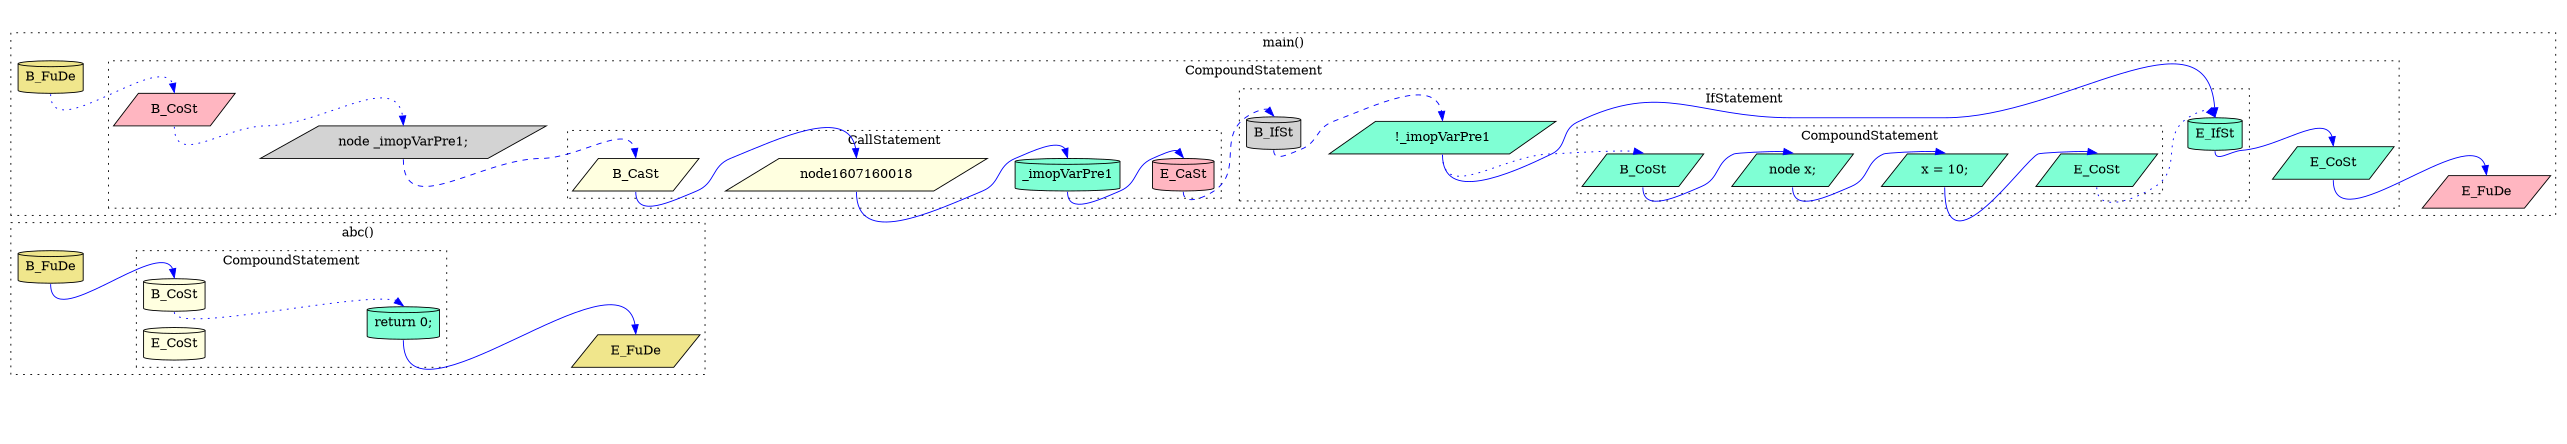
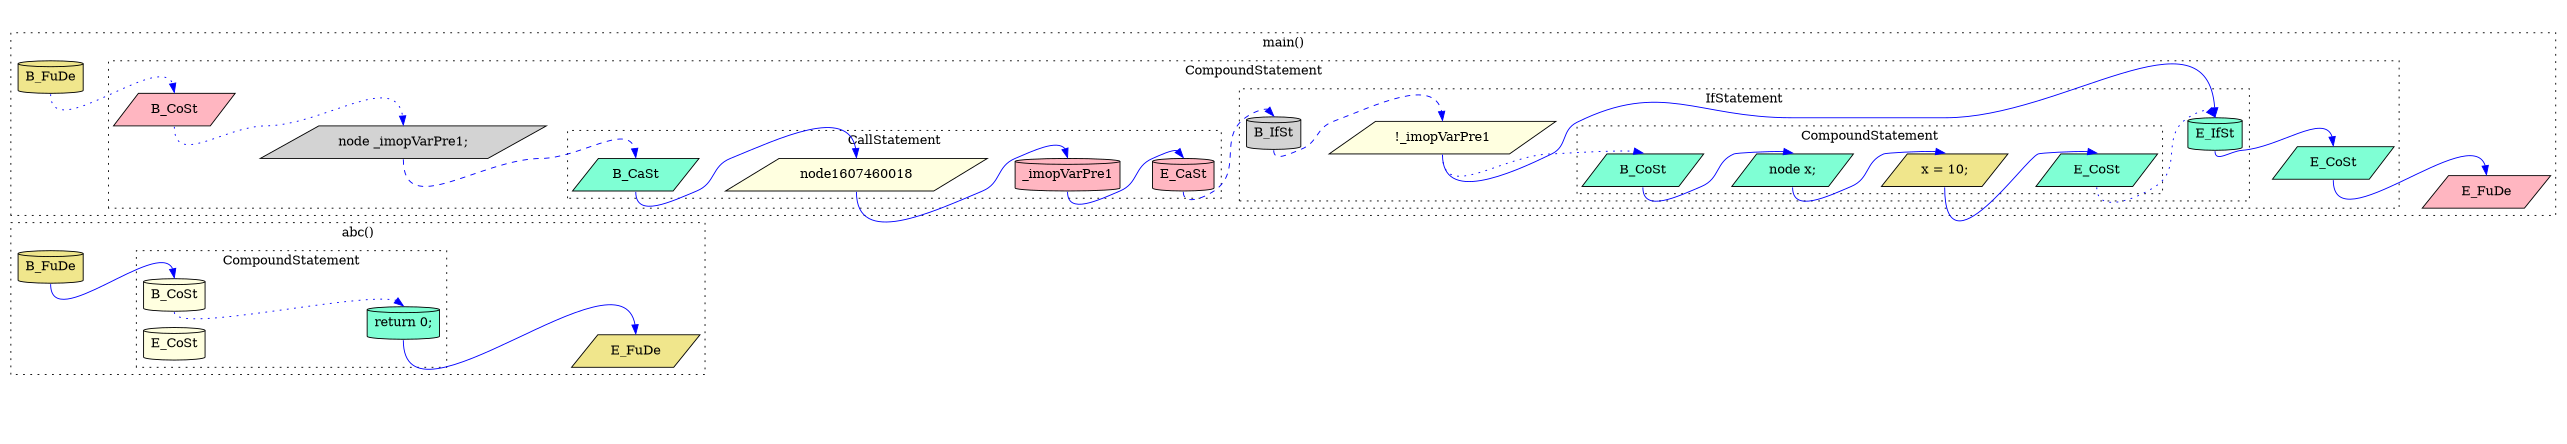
(1443, 138) -> (1443, 138)
(1945, 170) -> (1945, 170)
(636, 175) -> (636, 175)
(856, 175) -> (856, 175)
(1068, 175) -> (1068, 175)
